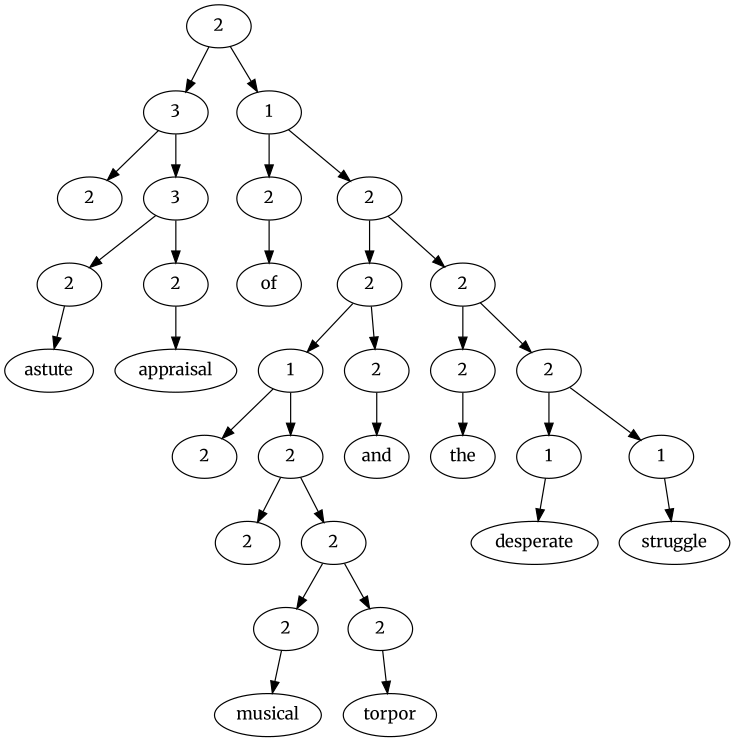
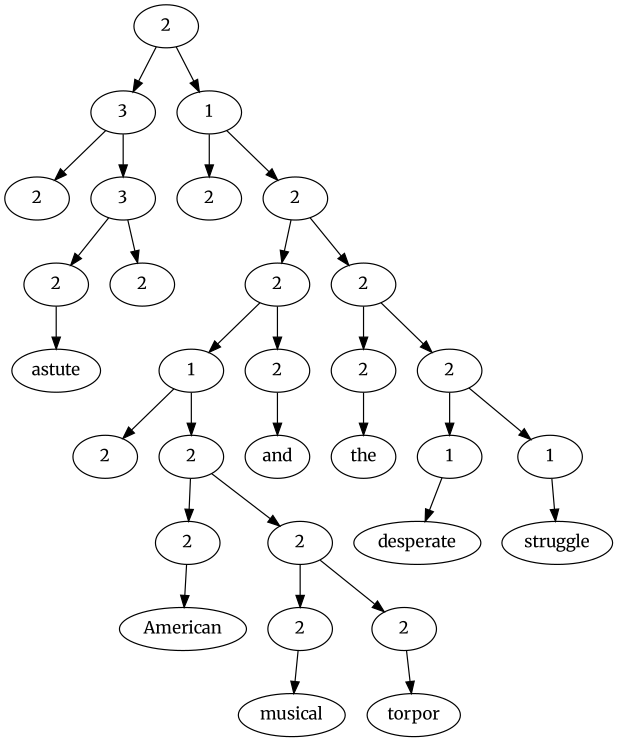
(269, 285) -> none
(176, 371) -> none
none -> (183, 629)
